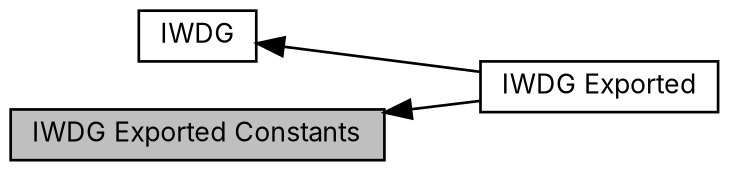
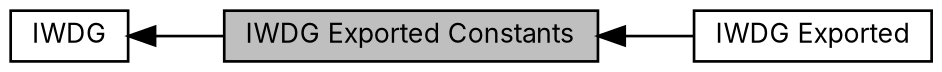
(382, 59) -> (190, 36)
